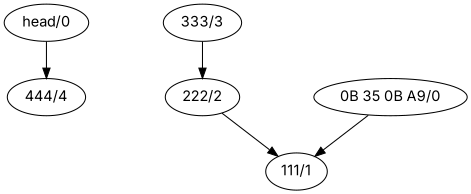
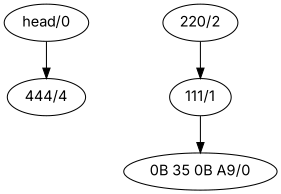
(202, 23) -> none
(202, 97) -> (200, 23)
(346, 133) -> (200, 129)
